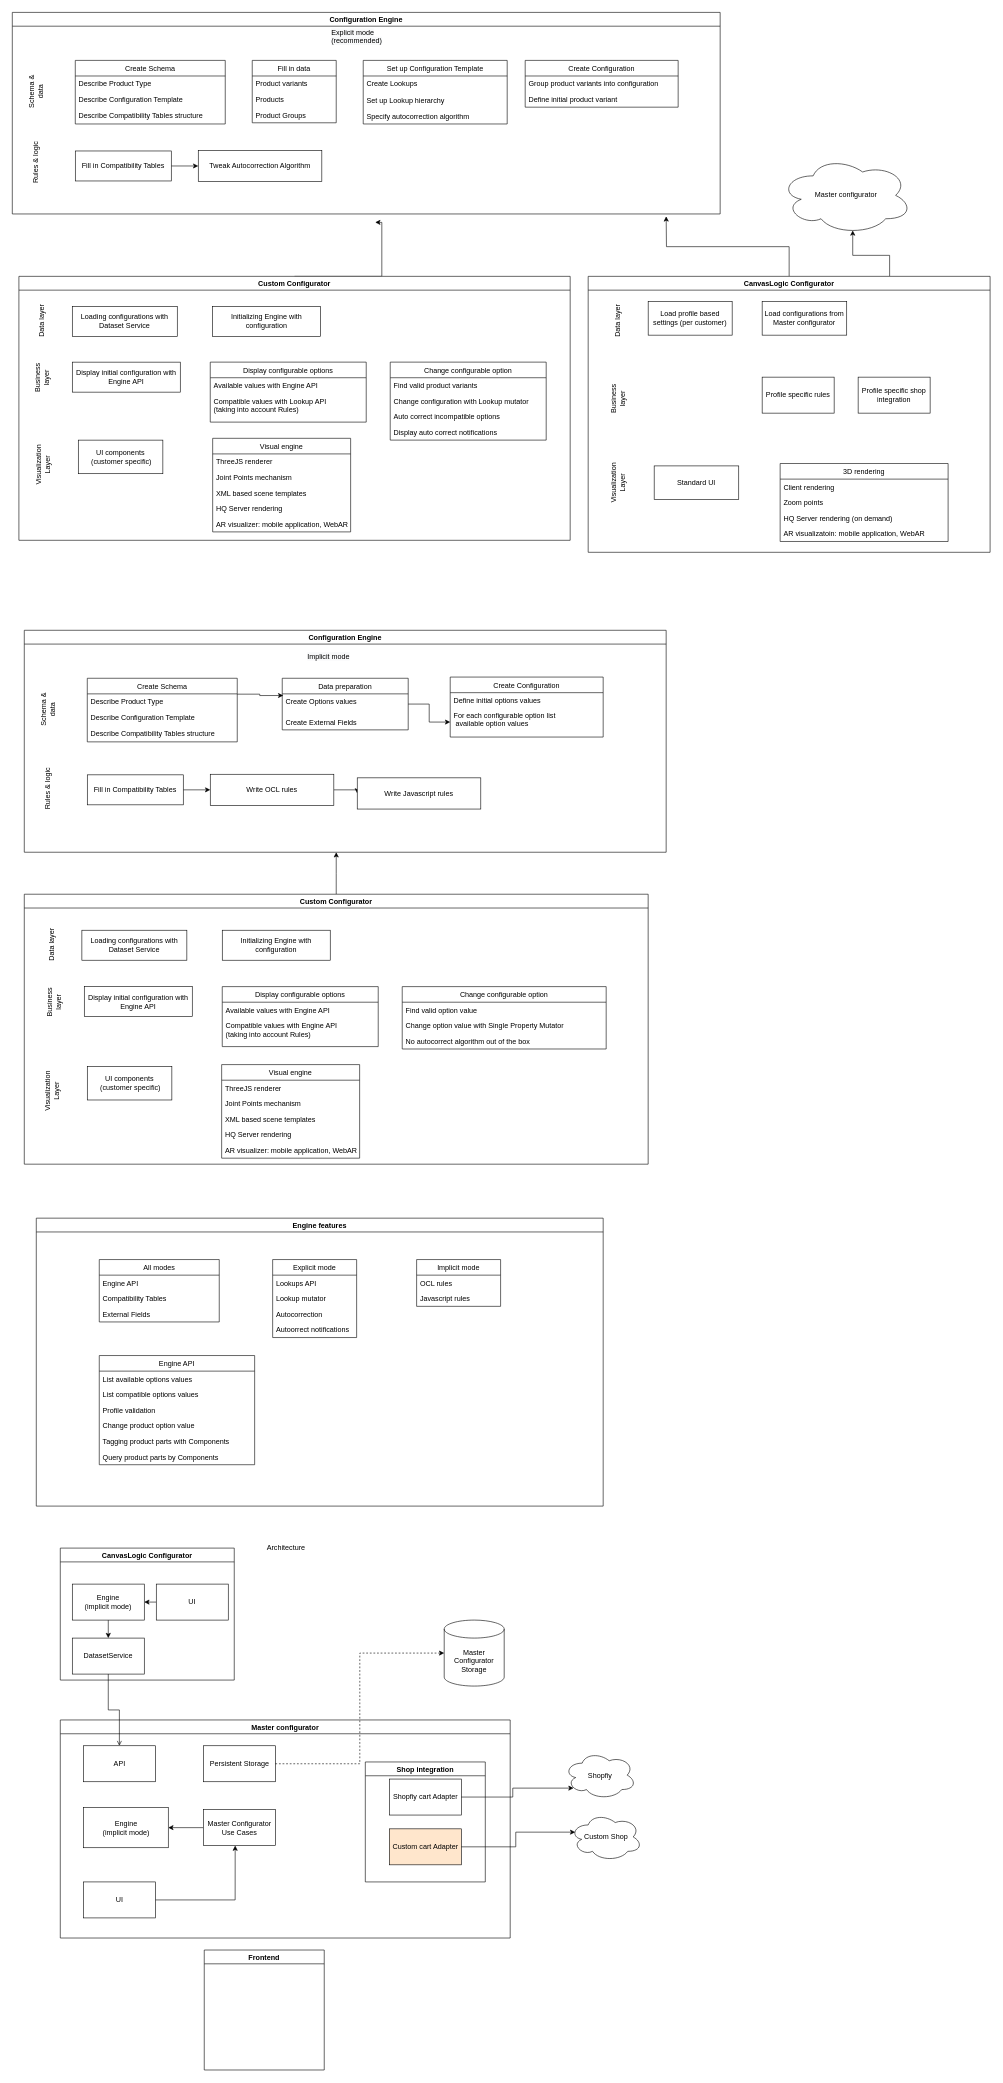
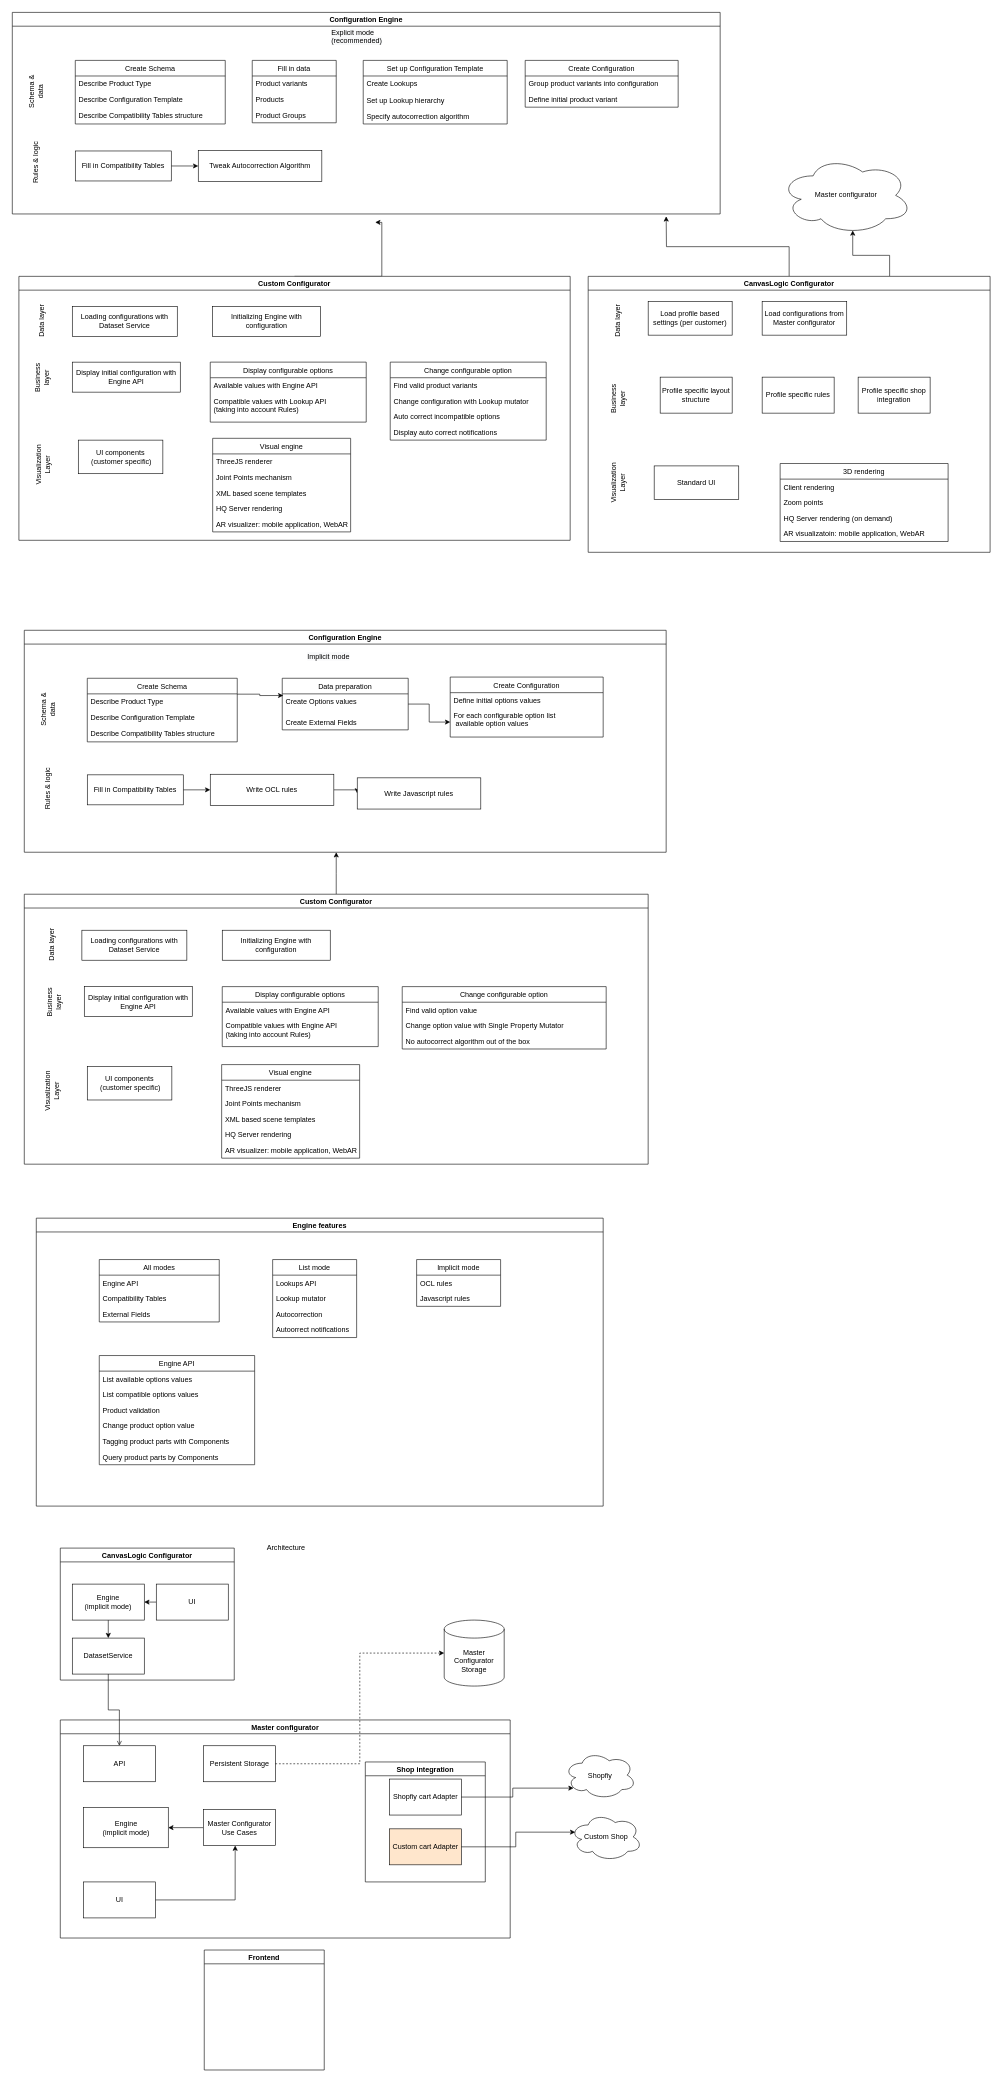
none -> (696, 395)
(314, 1268) -> (314, 1268)
(133, 1411) -> (135, 1411)
